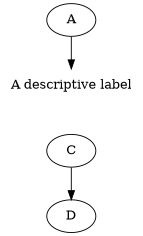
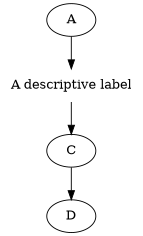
none -> (71, 114)
